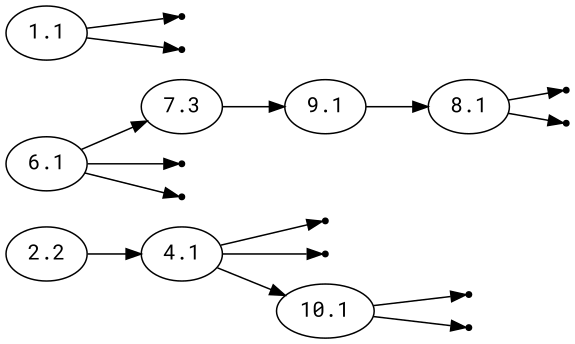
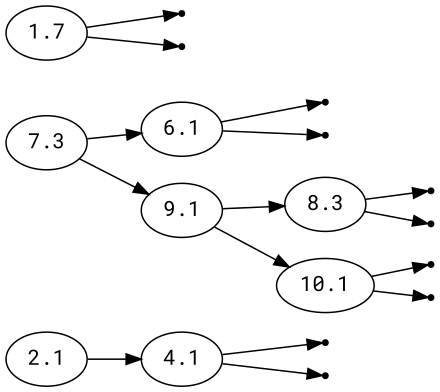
(47, 33) -> (47, 33)
(469, 107) -> (325, 204)
(107, 138) -> (107, 137)
(47, 254) -> (47, 359)
(244, 279) -> (245, 243)
